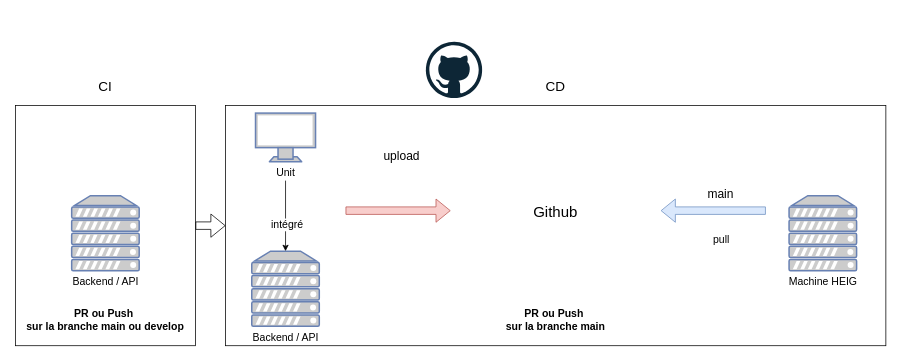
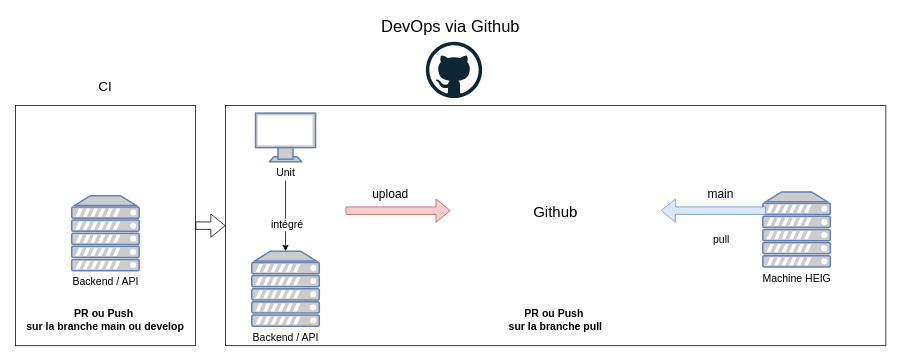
none -> (450, 27)
(555, 87) -> none
(402, 154) -> (390, 192)
(822, 233) -> (796, 229)
(555, 319) -> (555, 319)
